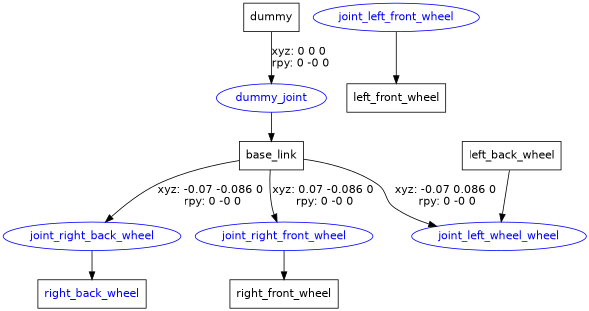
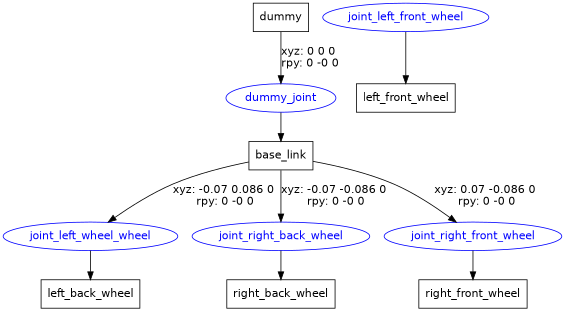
(506, 192) -> (90, 261)
(92, 294) -> (281, 294)
